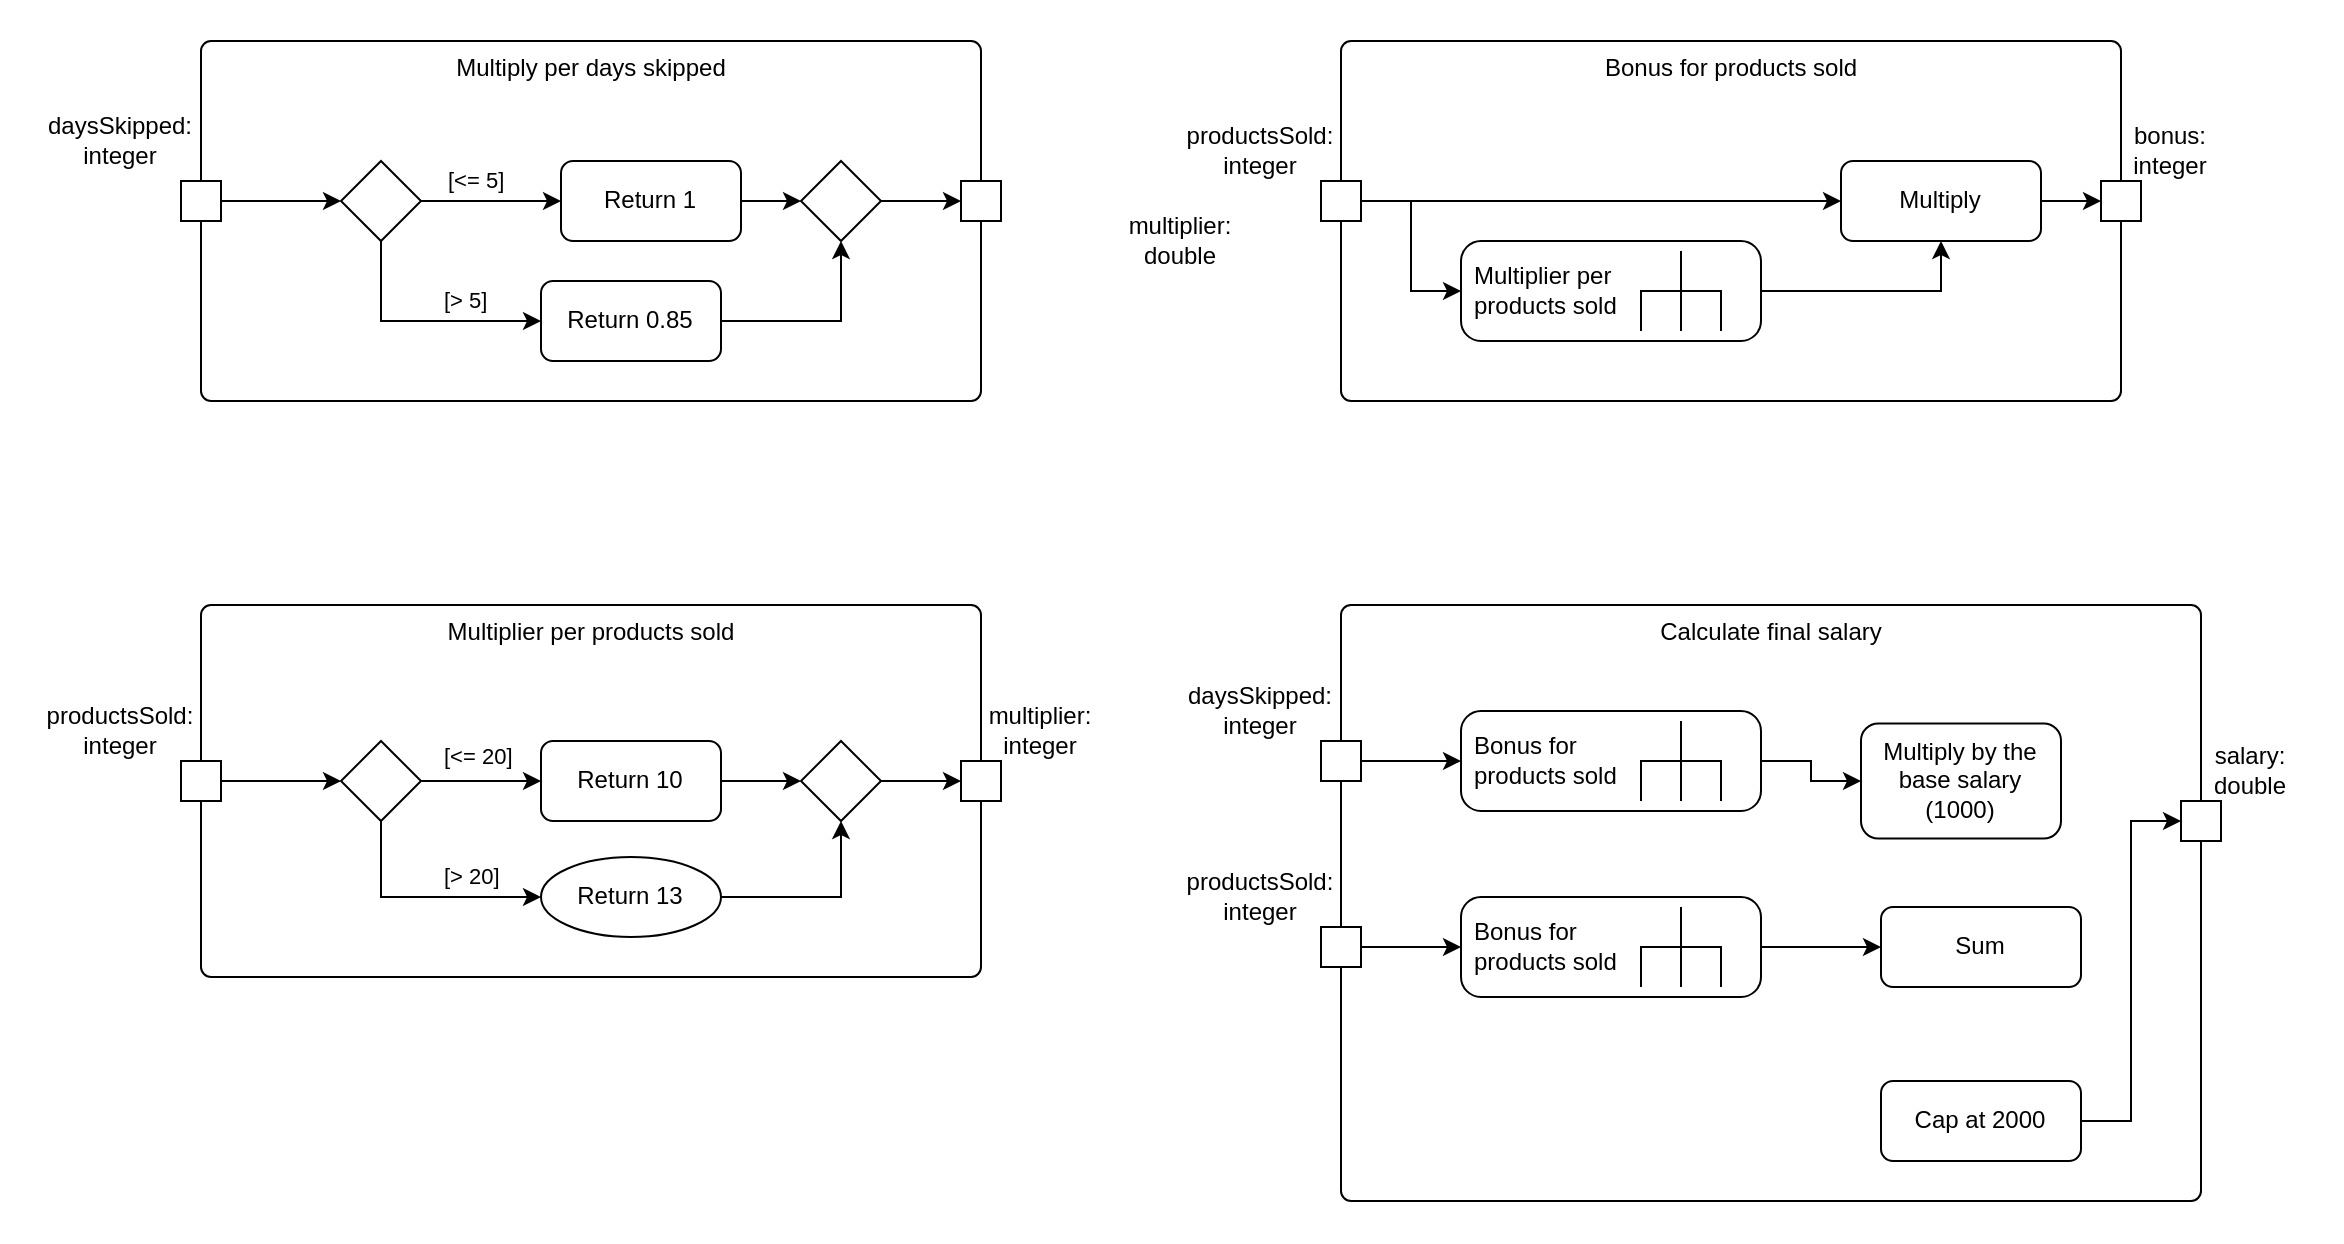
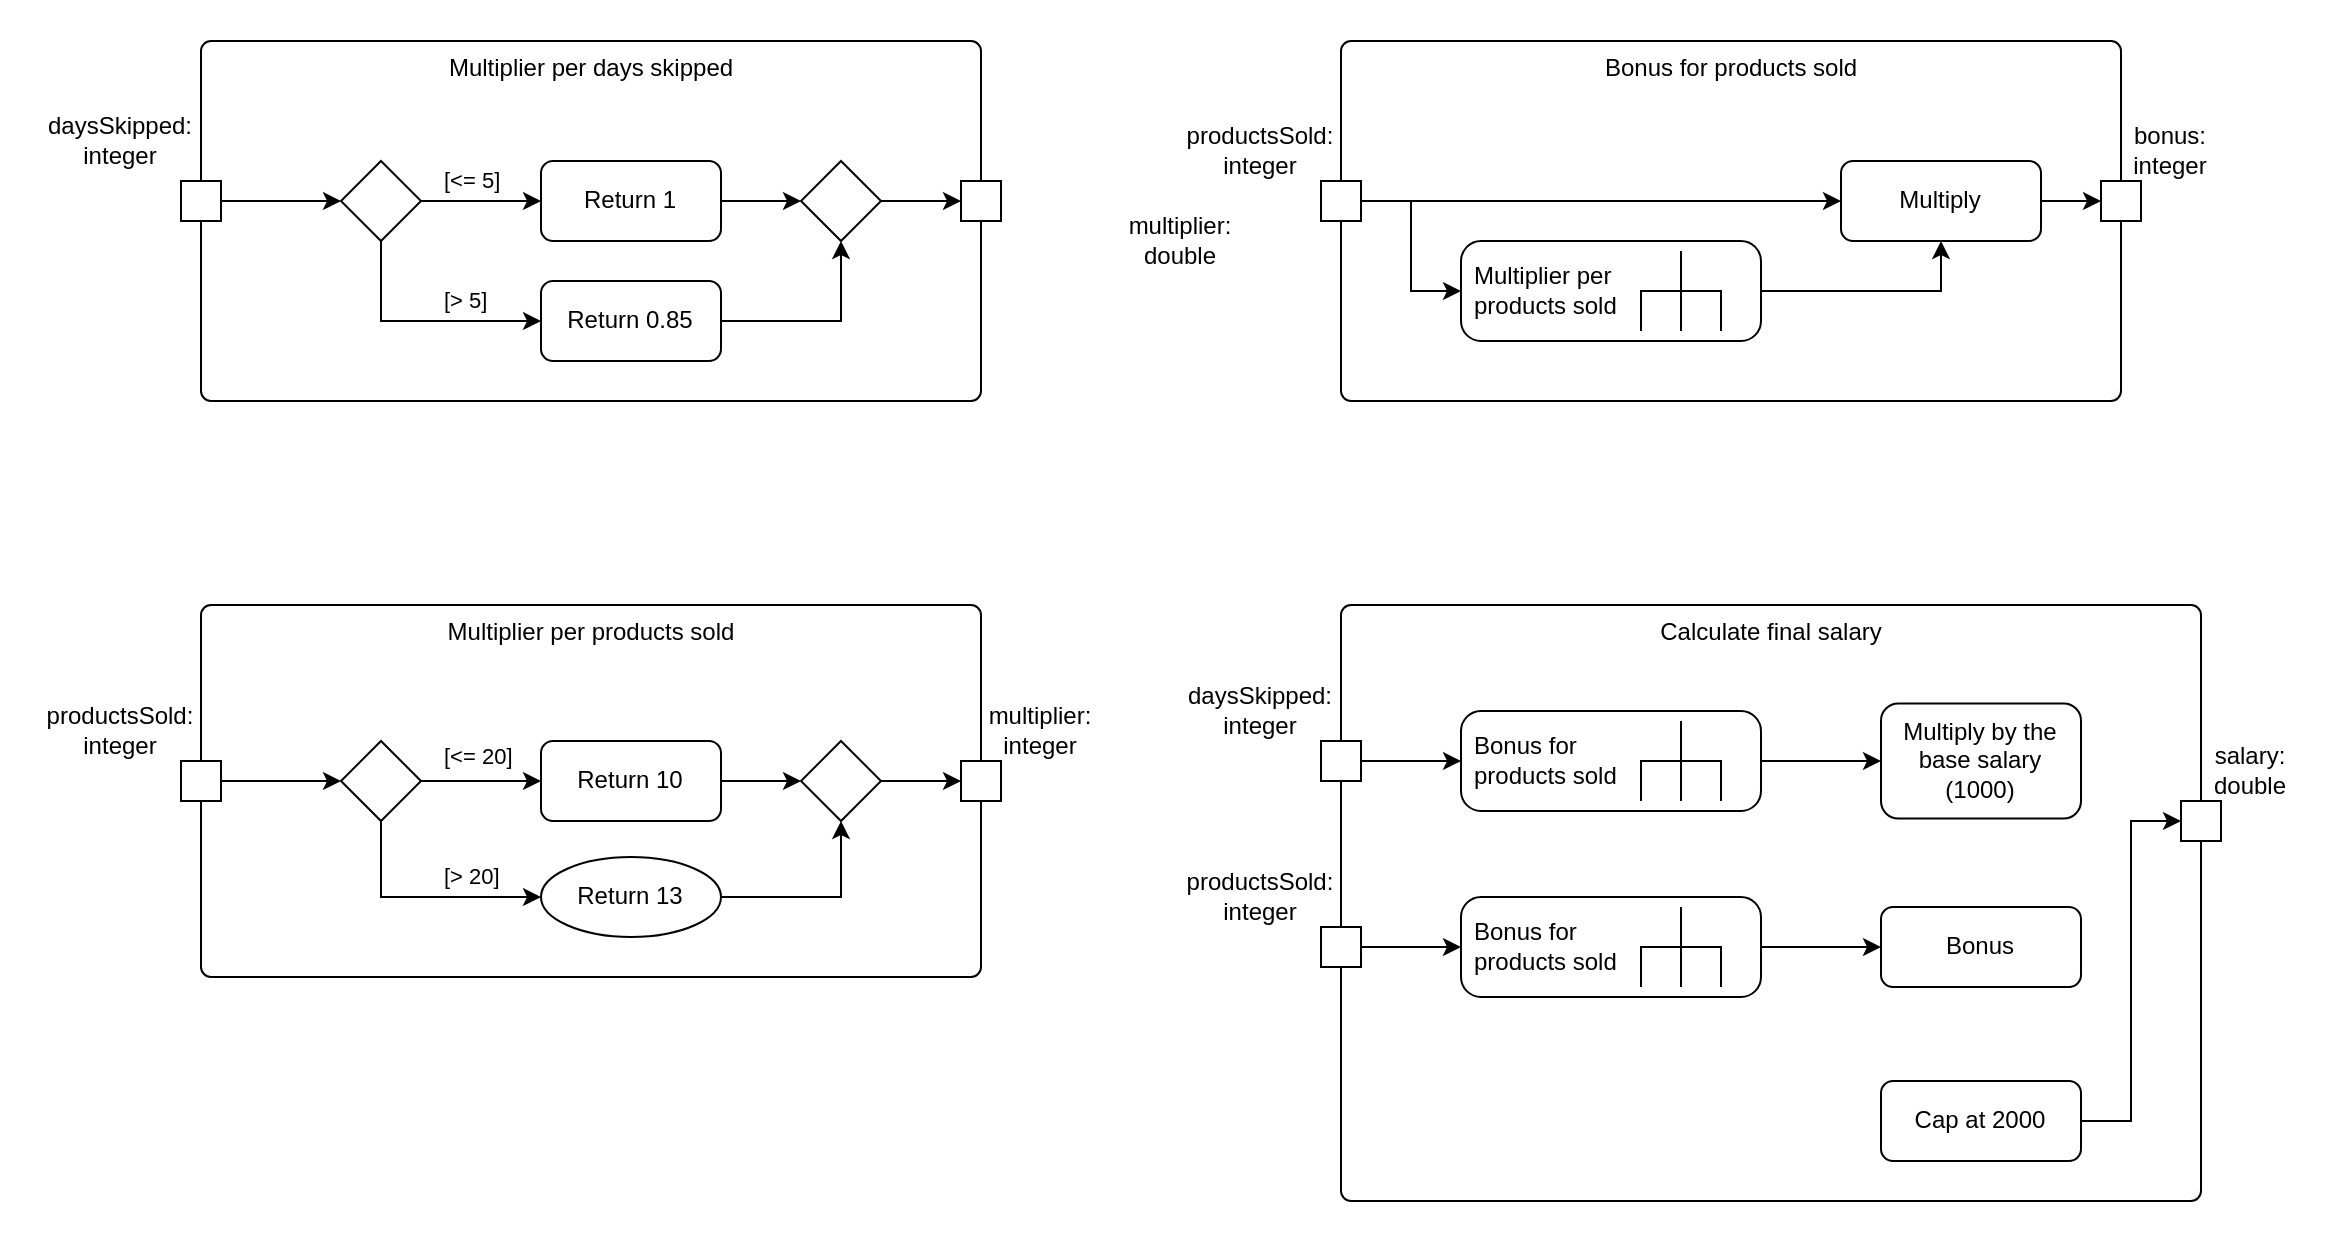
(592, 69) -> (592, 69)
(651, 201) -> (631, 201)
(1961, 781) -> (1981, 761)
(1981, 947) -> (1981, 947)
